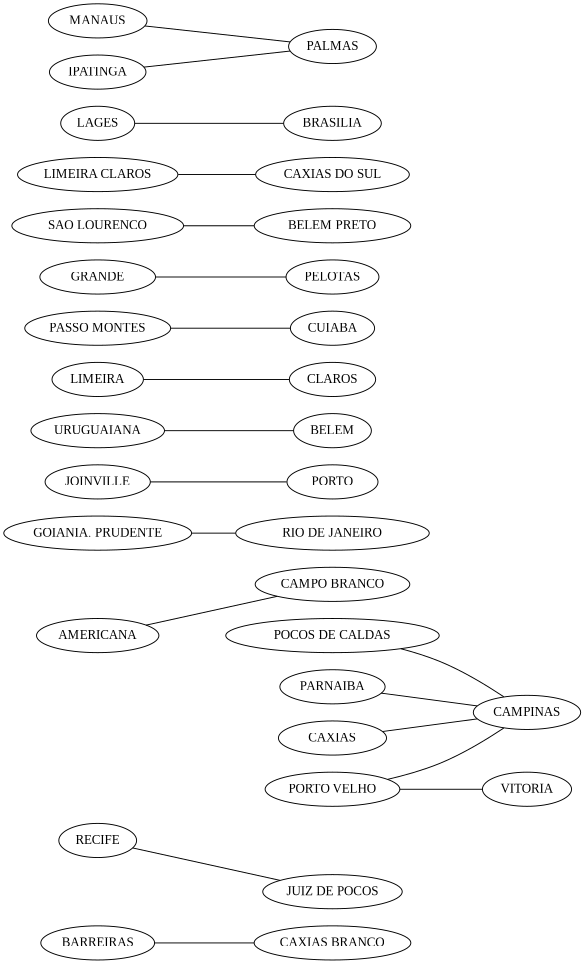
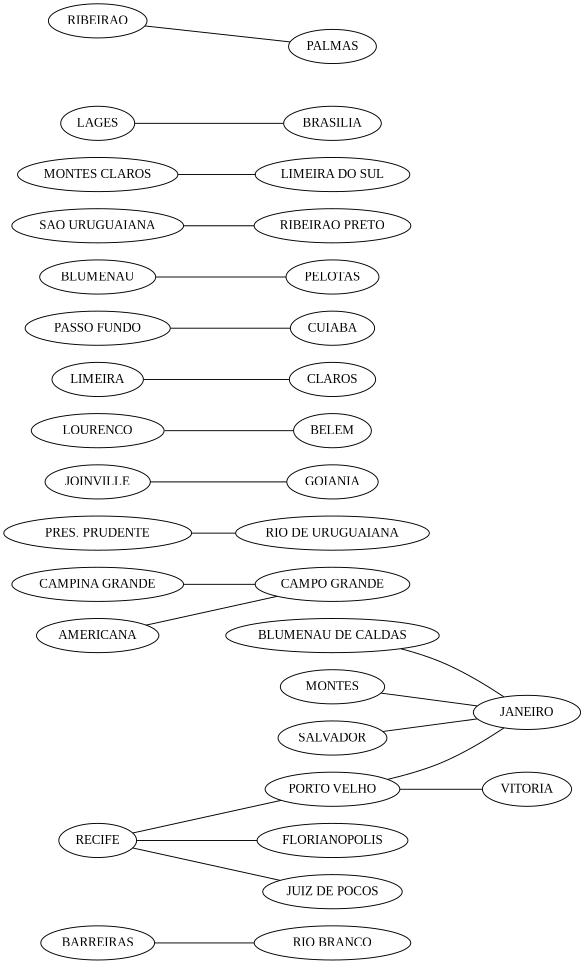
(98, 21) -> (98, 21)
(98, 72) -> none
(98, 175) -> (98, 175)
(332, 175) -> (332, 175)
(98, 226) -> (98, 226)
(332, 226) -> (332, 226)
(98, 277) -> (98, 277)
(98, 328) -> (98, 328)
(98, 431) -> (98, 431)
(332, 482) -> (332, 482)
(98, 533) -> (98, 533)
(332, 533) -> (332, 533)
none -> (98, 584)
(332, 584) -> (332, 584)
(332, 636) -> (332, 636)
(332, 687) -> (332, 687)
(527, 712) -> (527, 712)
(332, 738) -> (332, 738)
none -> (207, 817)
none -> (332, 840)
(332, 943) -> (332, 943)
